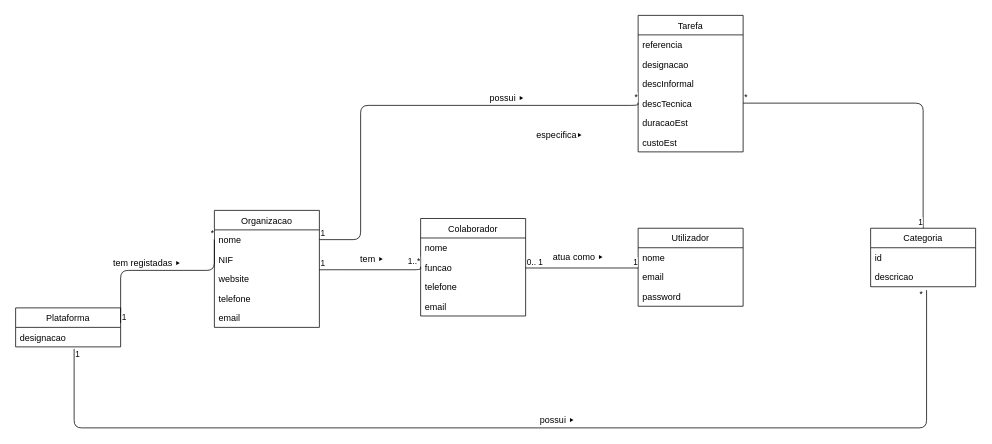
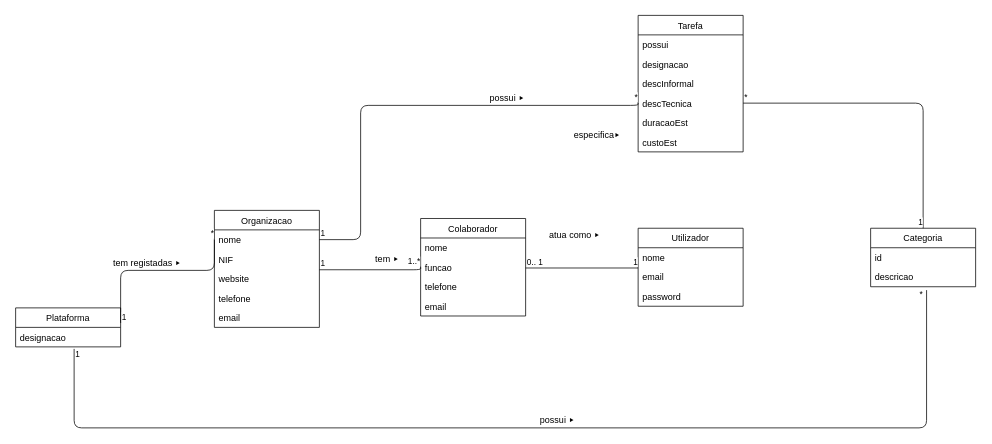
(666, 45) -> (656, 45)
(559, 135) -> (597, 135)
(578, 257) -> (574, 235)
(372, 259) -> (387, 259)
